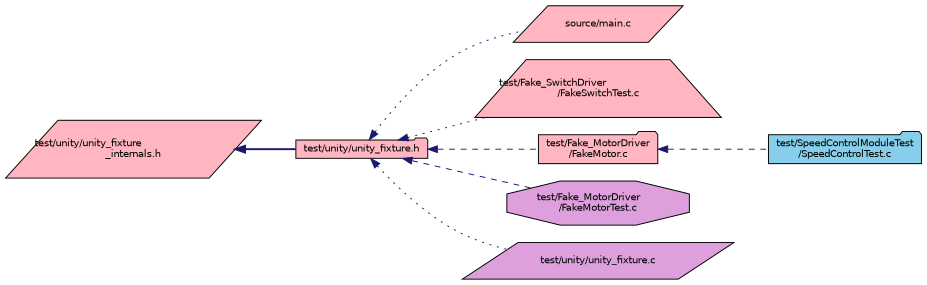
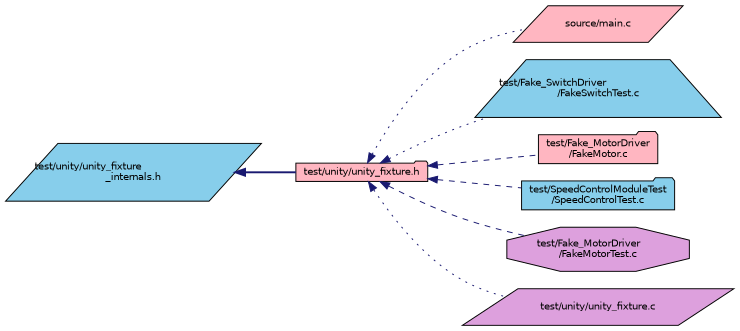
(598, 89) -> (598, 89)
(133, 149) -> (133, 172)
(718, 149) -> (479, 184)
